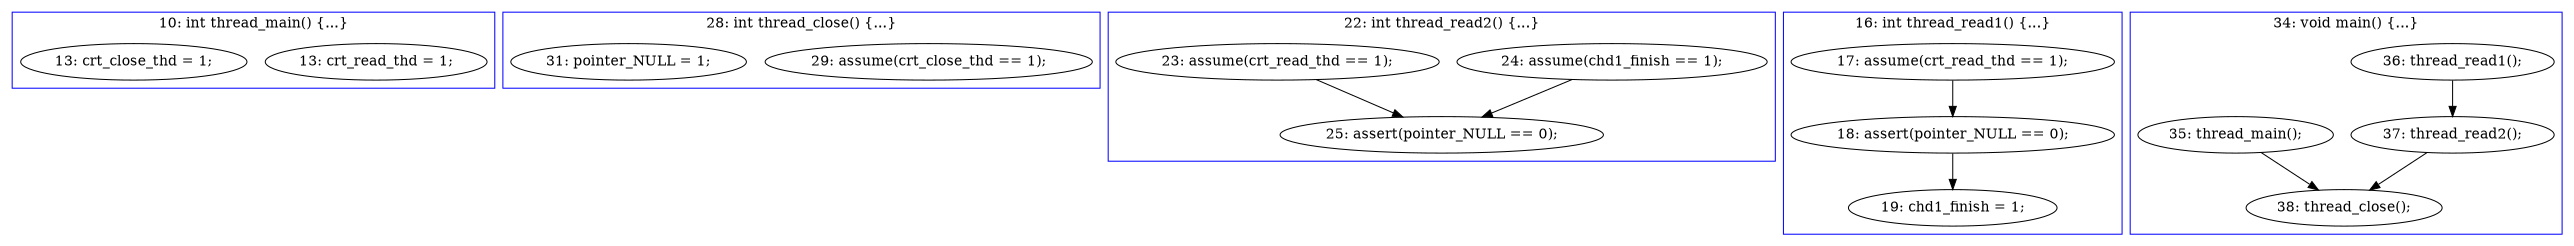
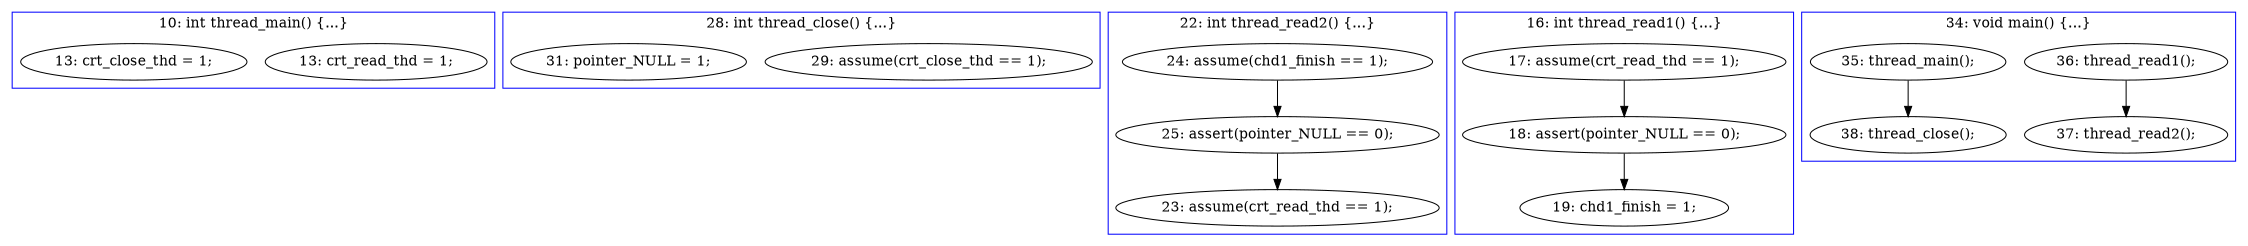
(1355, 96) -> (1278, 166)
(2403, 169) -> none
